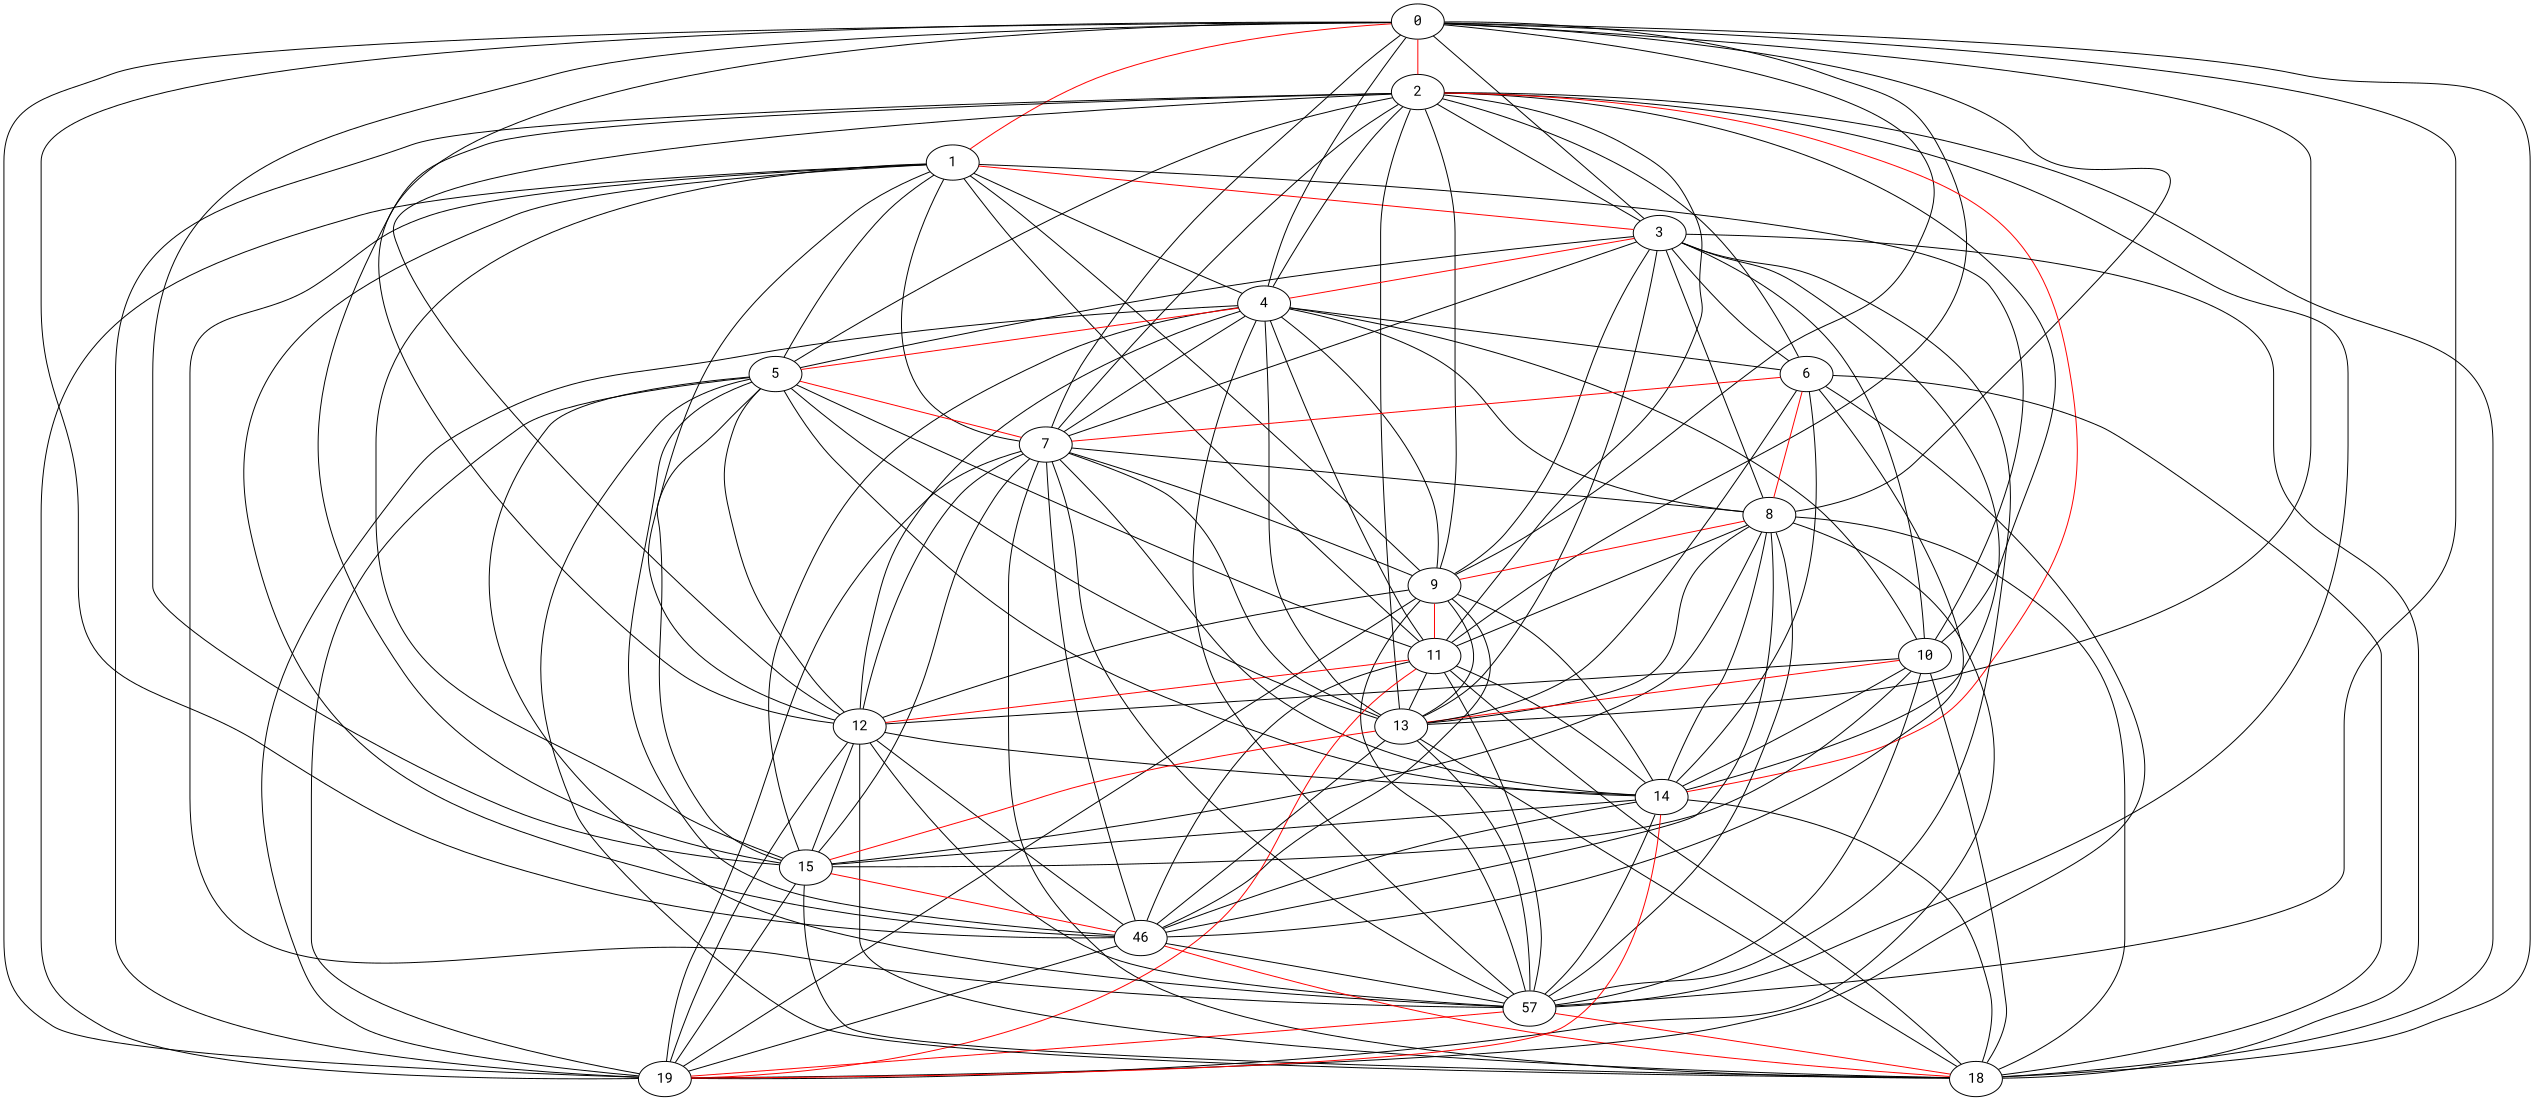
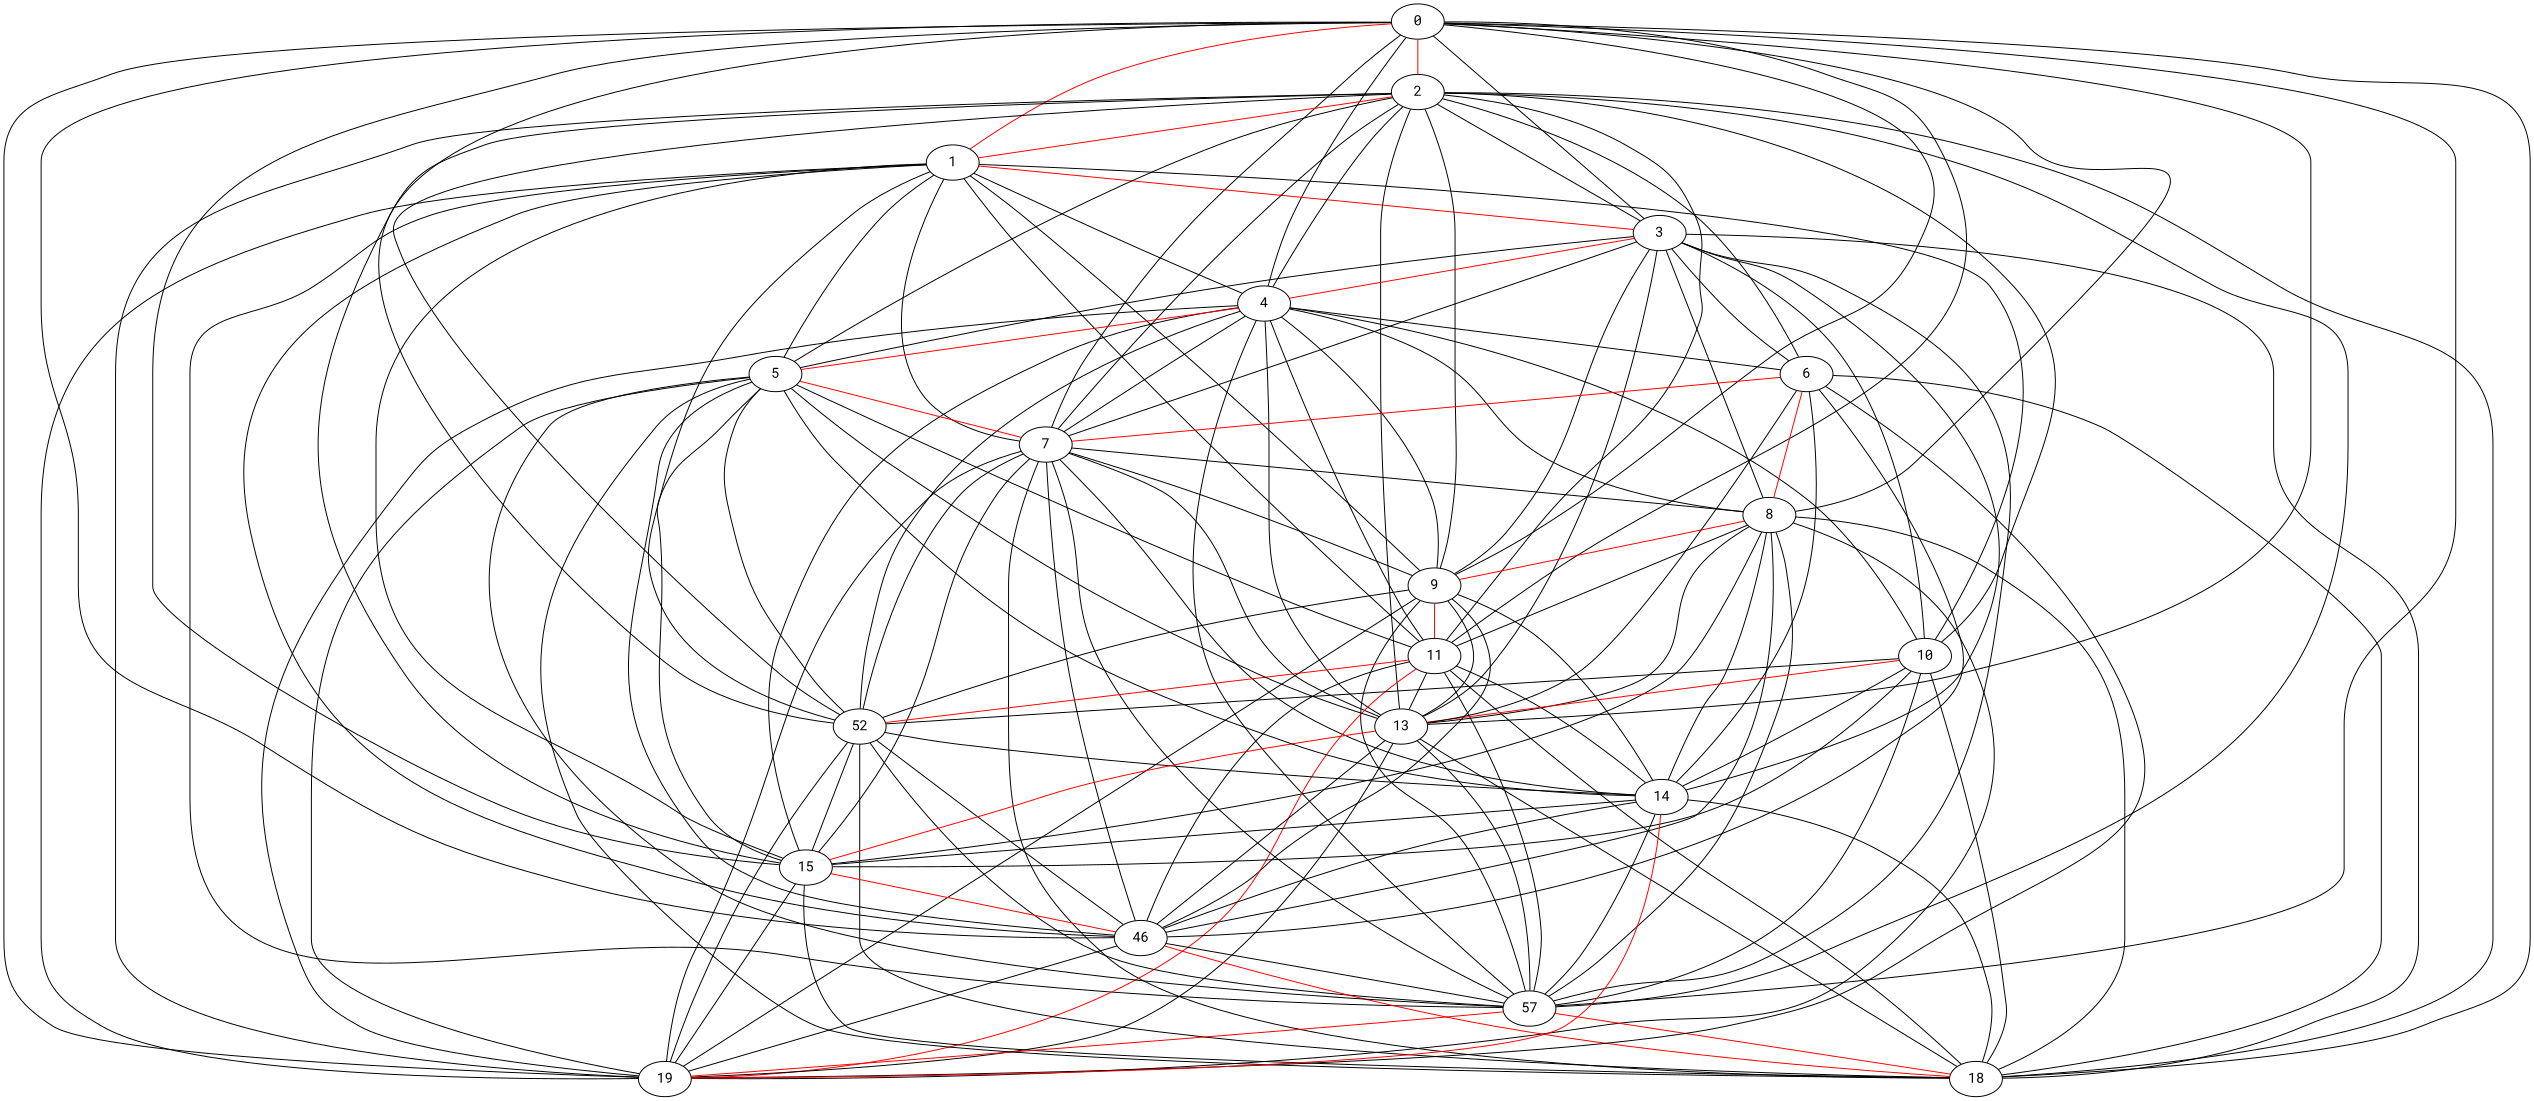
(2048, 293) -> (1185, 127)
(860, 727) -> (860, 727)
none -> (1105, 1032)
